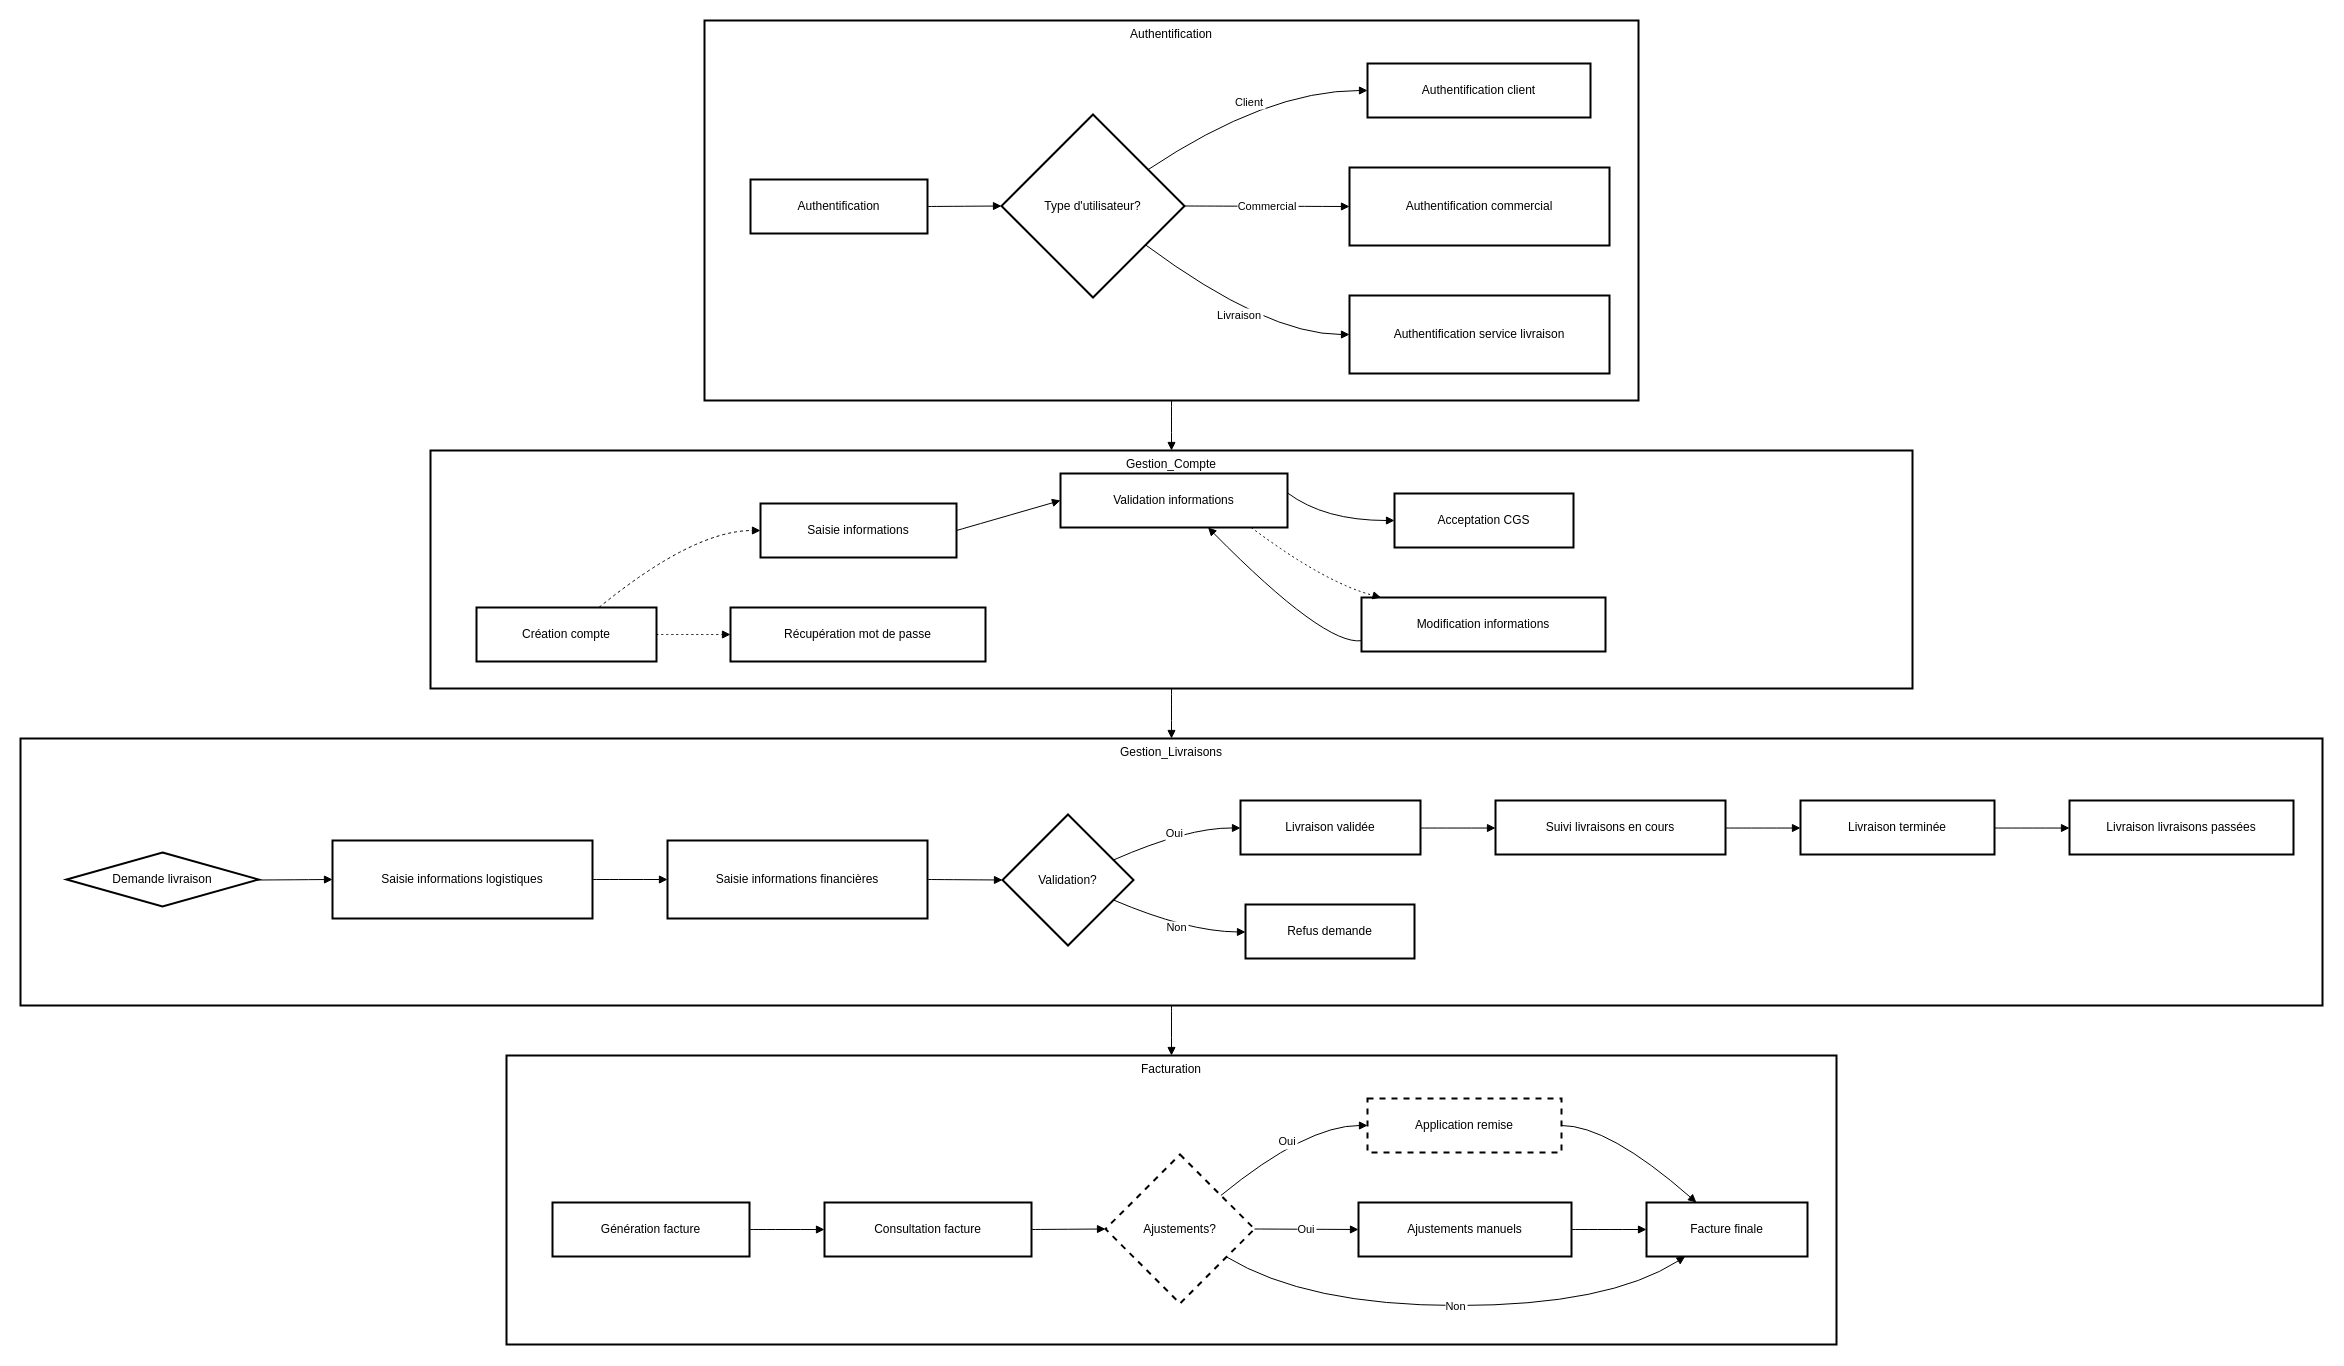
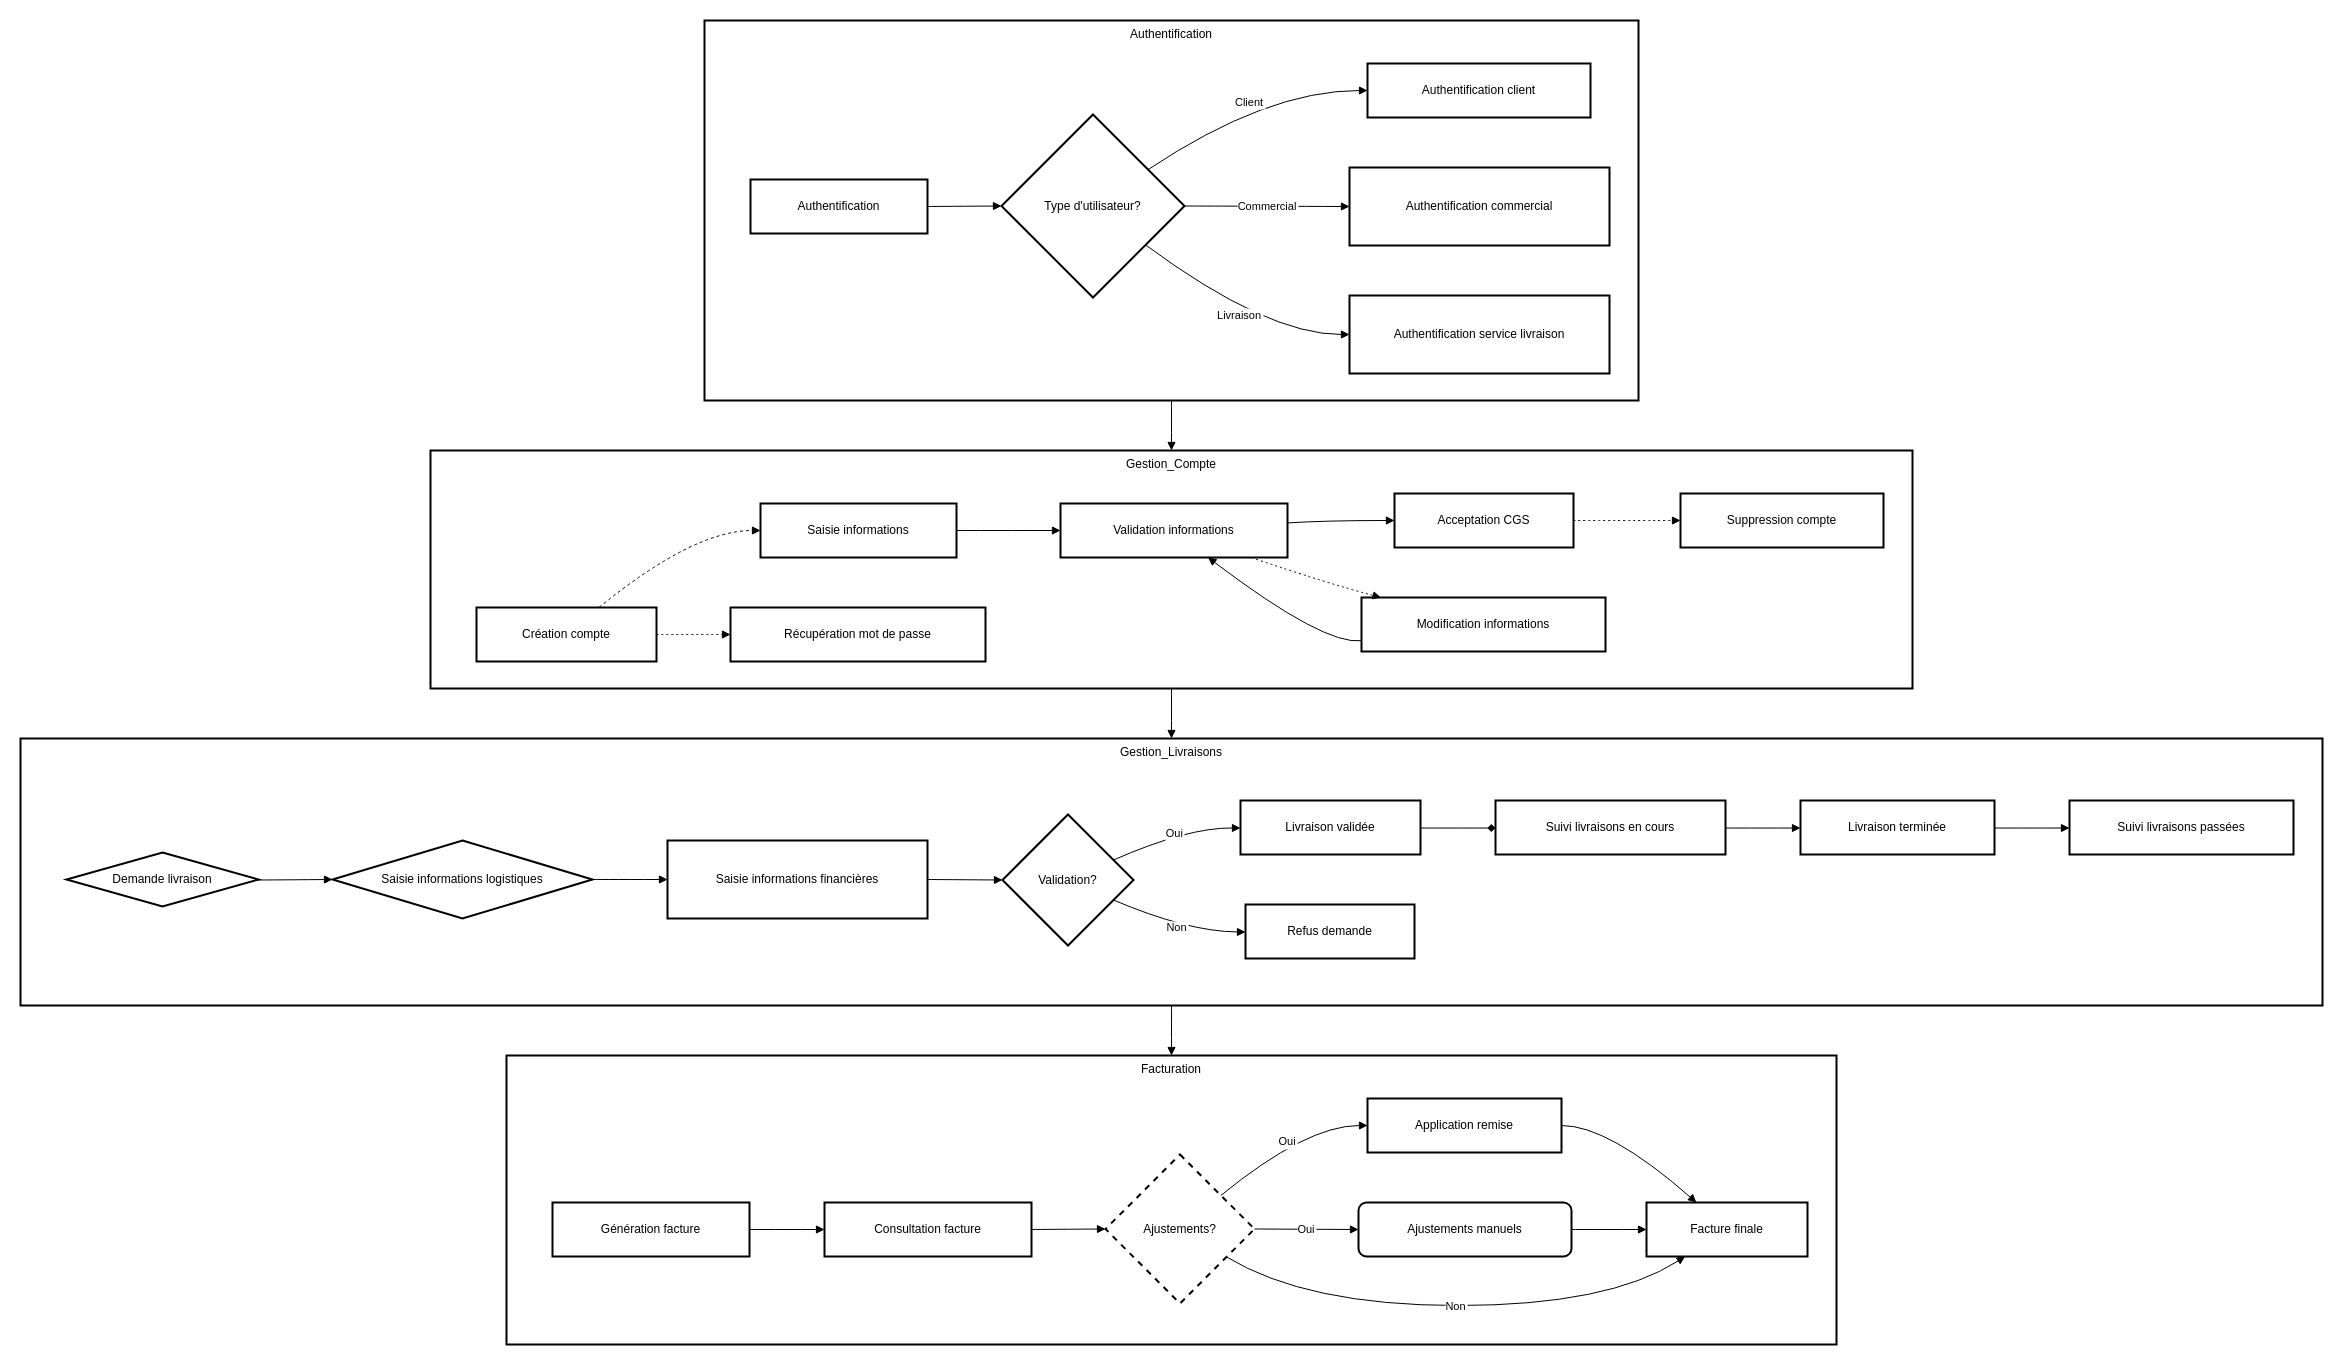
(1174, 501) -> (1174, 531)
none -> (1625, 521)
none -> (1782, 521)
(1486, 828) -> (1486, 828)
(2182, 828) -> (2182, 828)
(463, 880) -> (463, 880)
(1465, 1126) -> (1465, 1126)
(1465, 1230) -> (1465, 1230)
